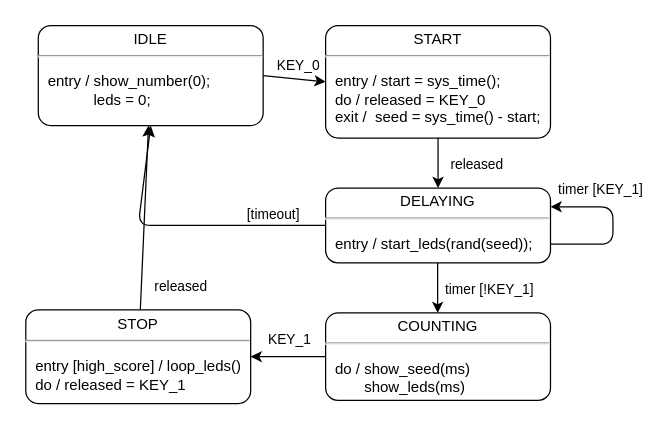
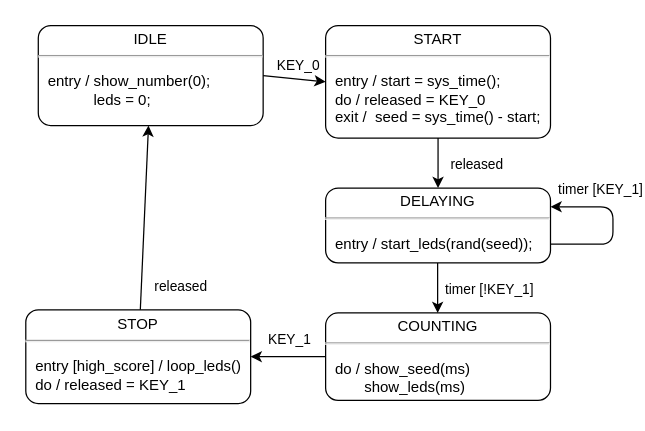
(217, 226) -> none
